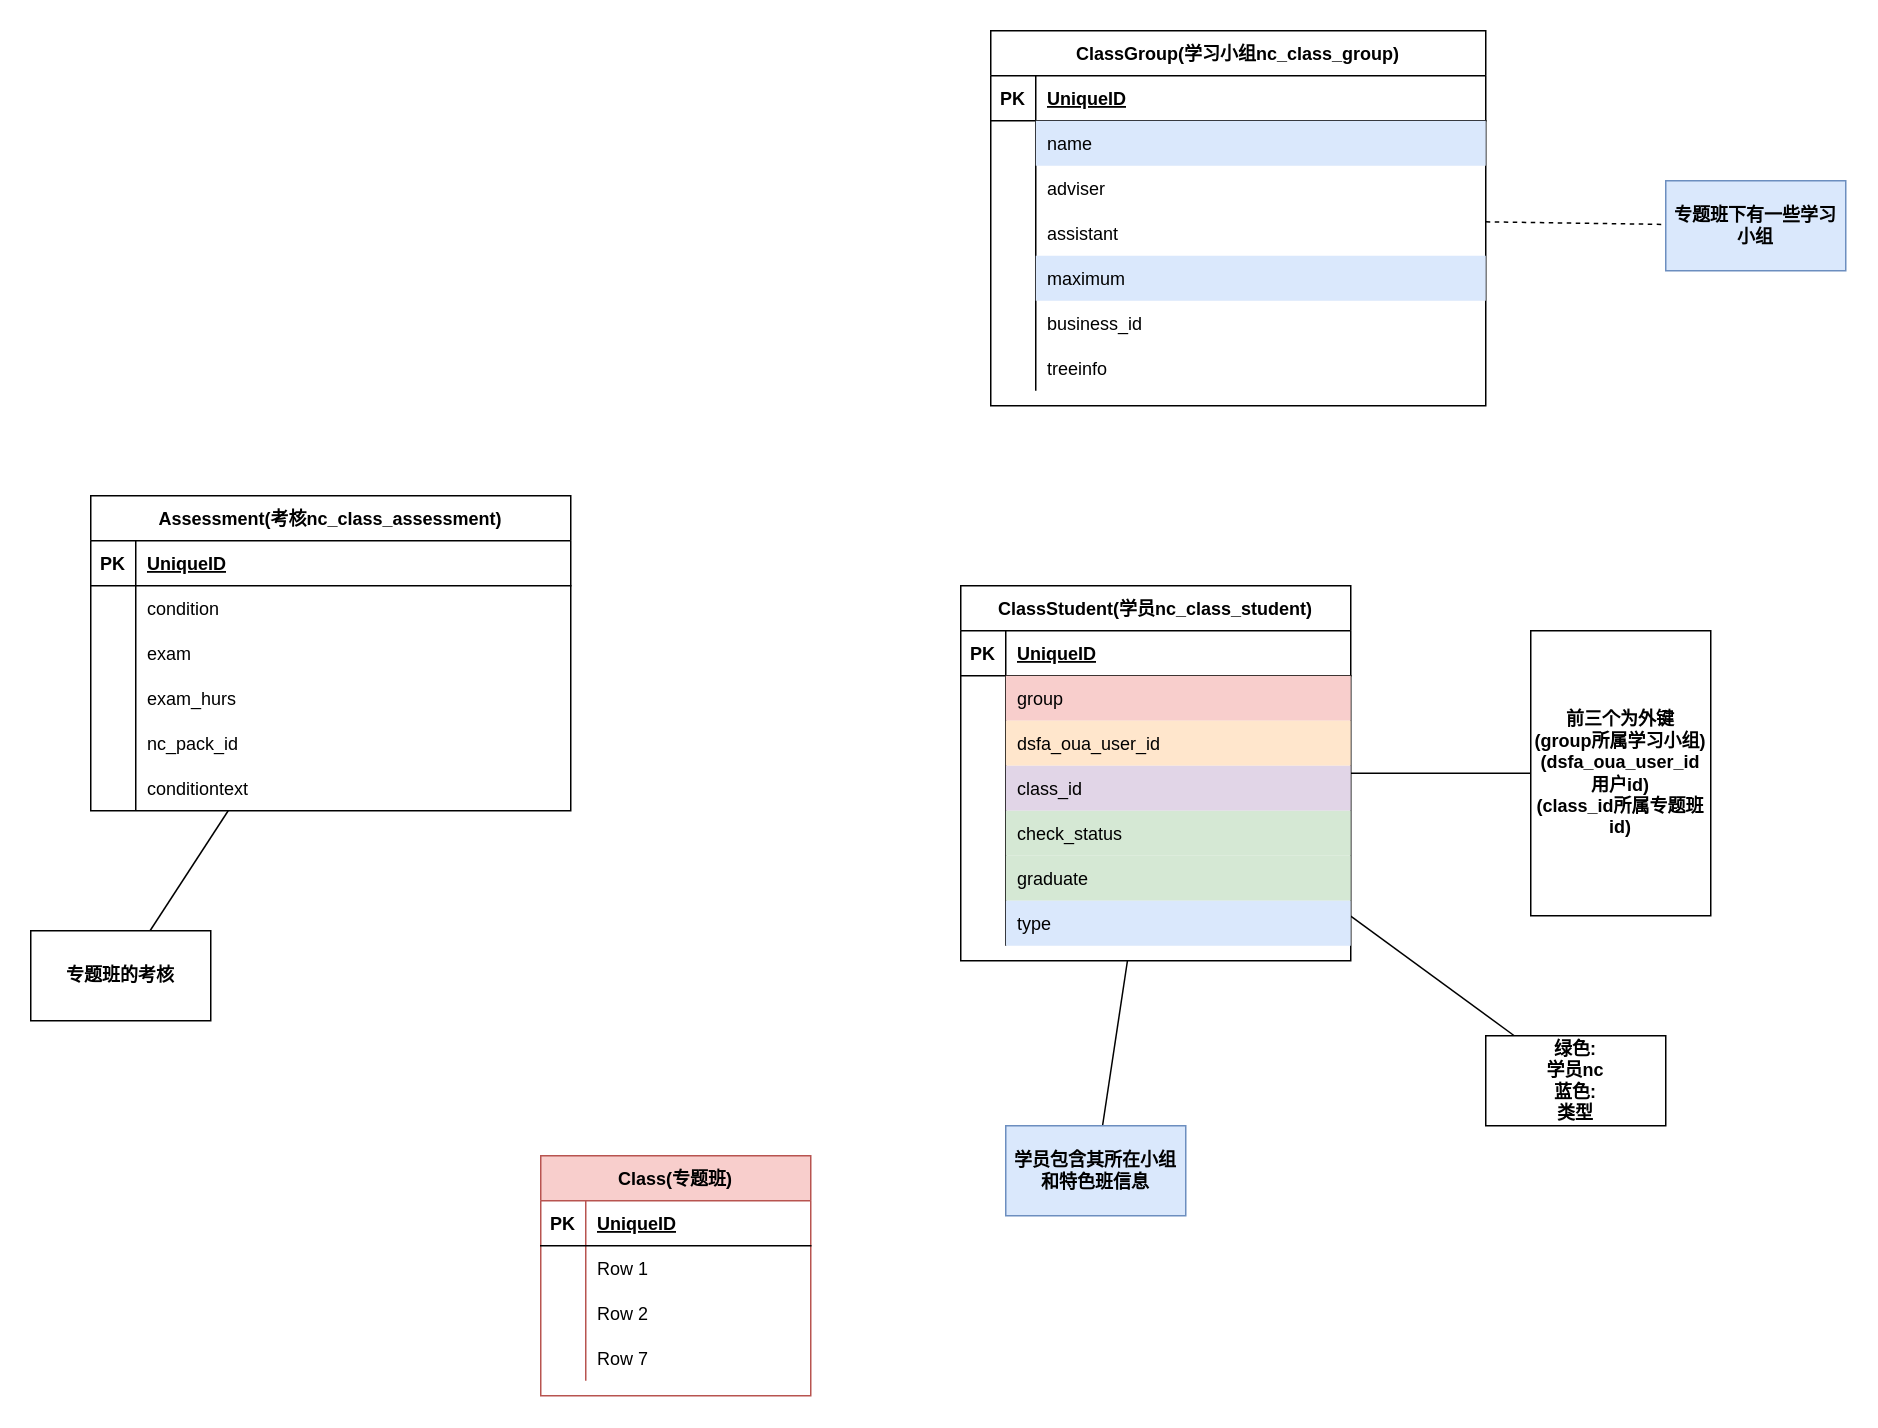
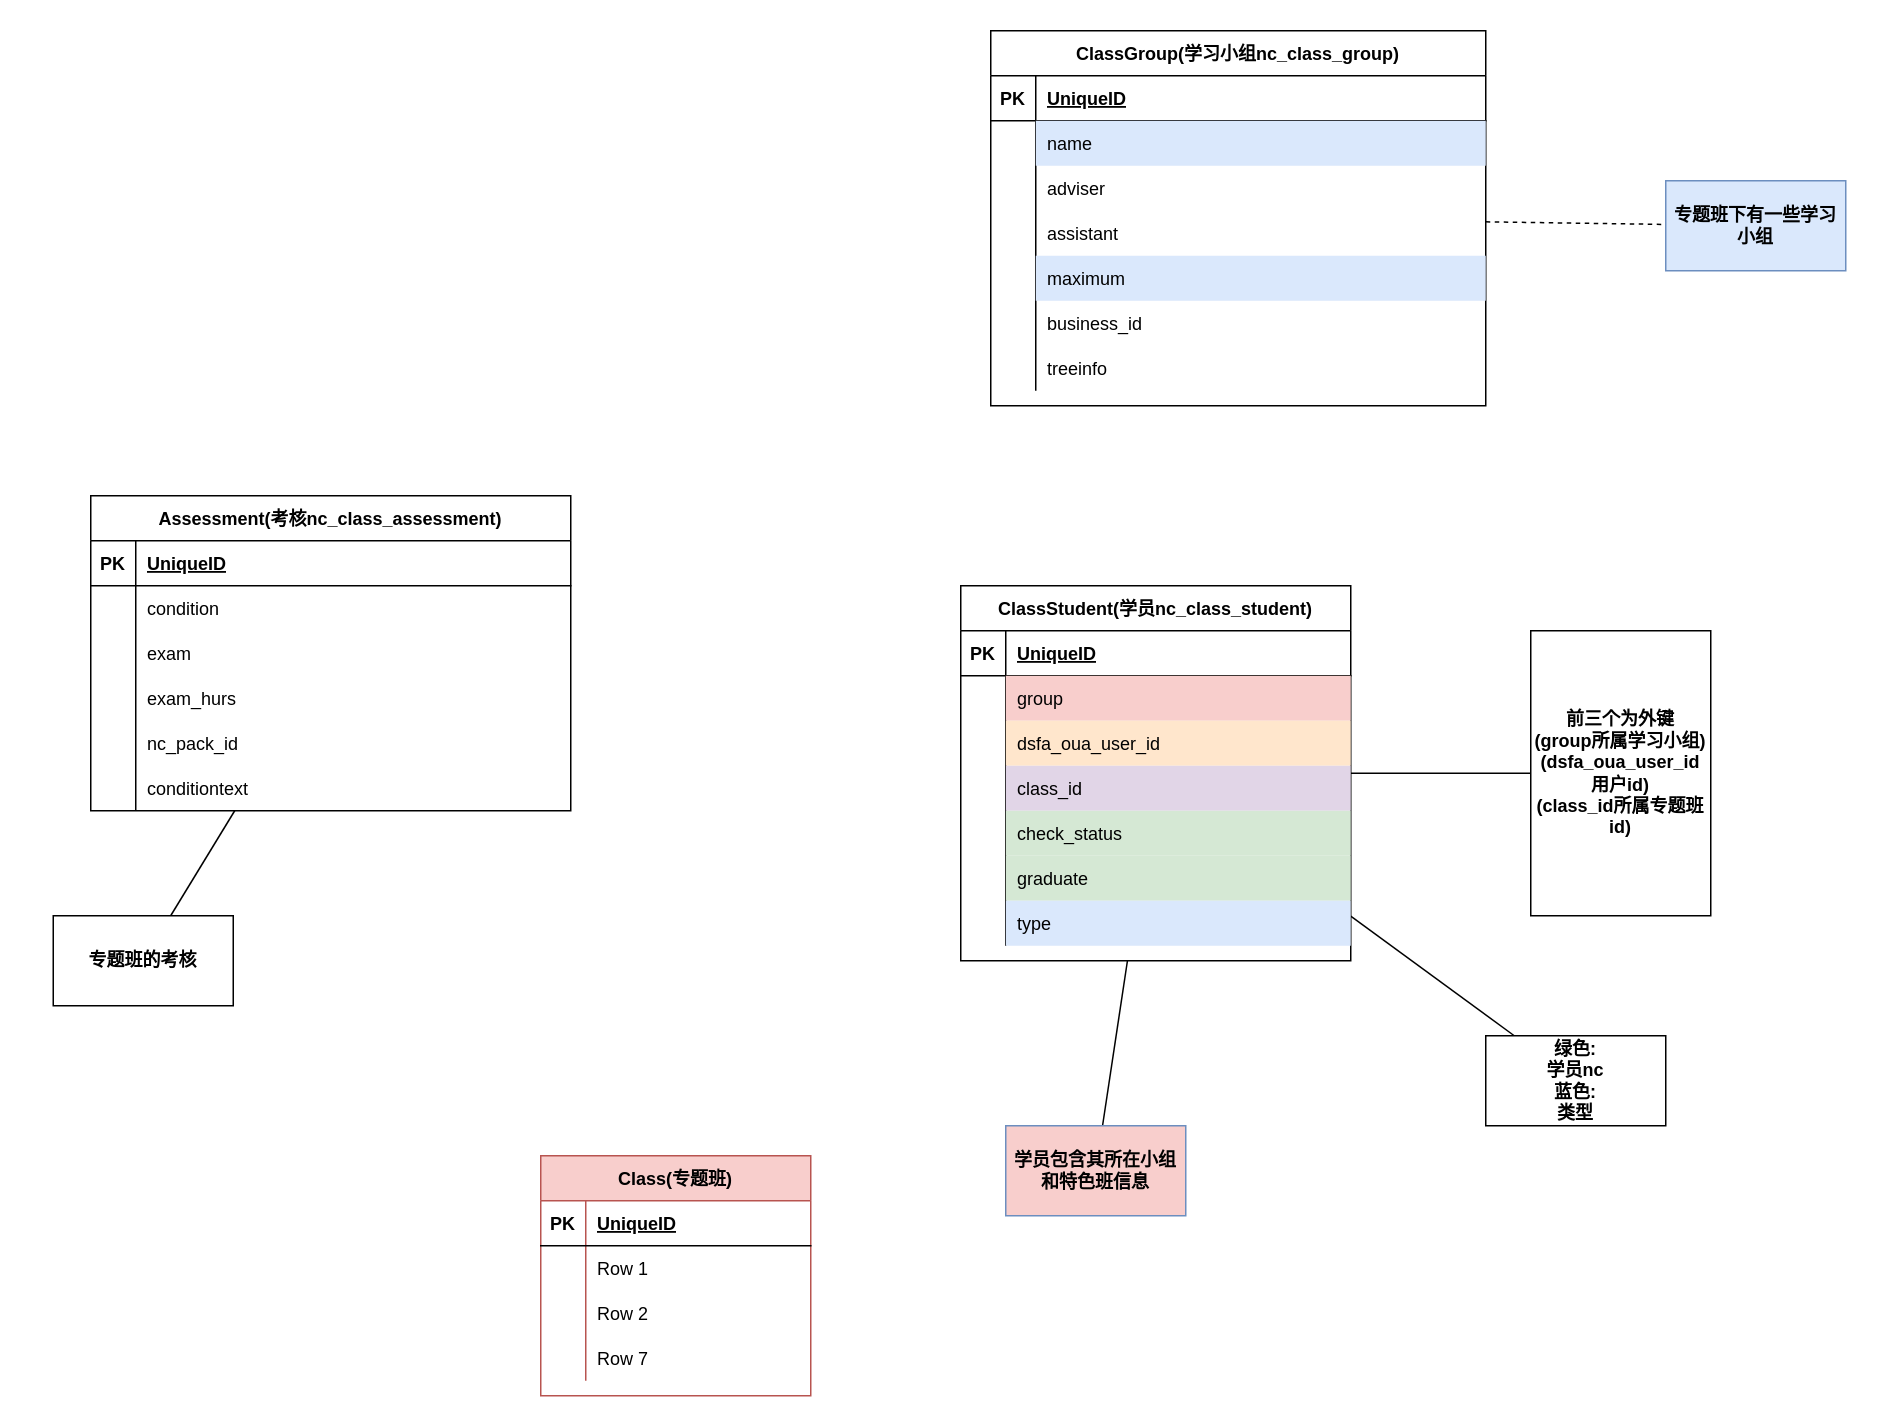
(121, 976) -> (143, 961)
(1096, 1171) -> (1096, 1171)
